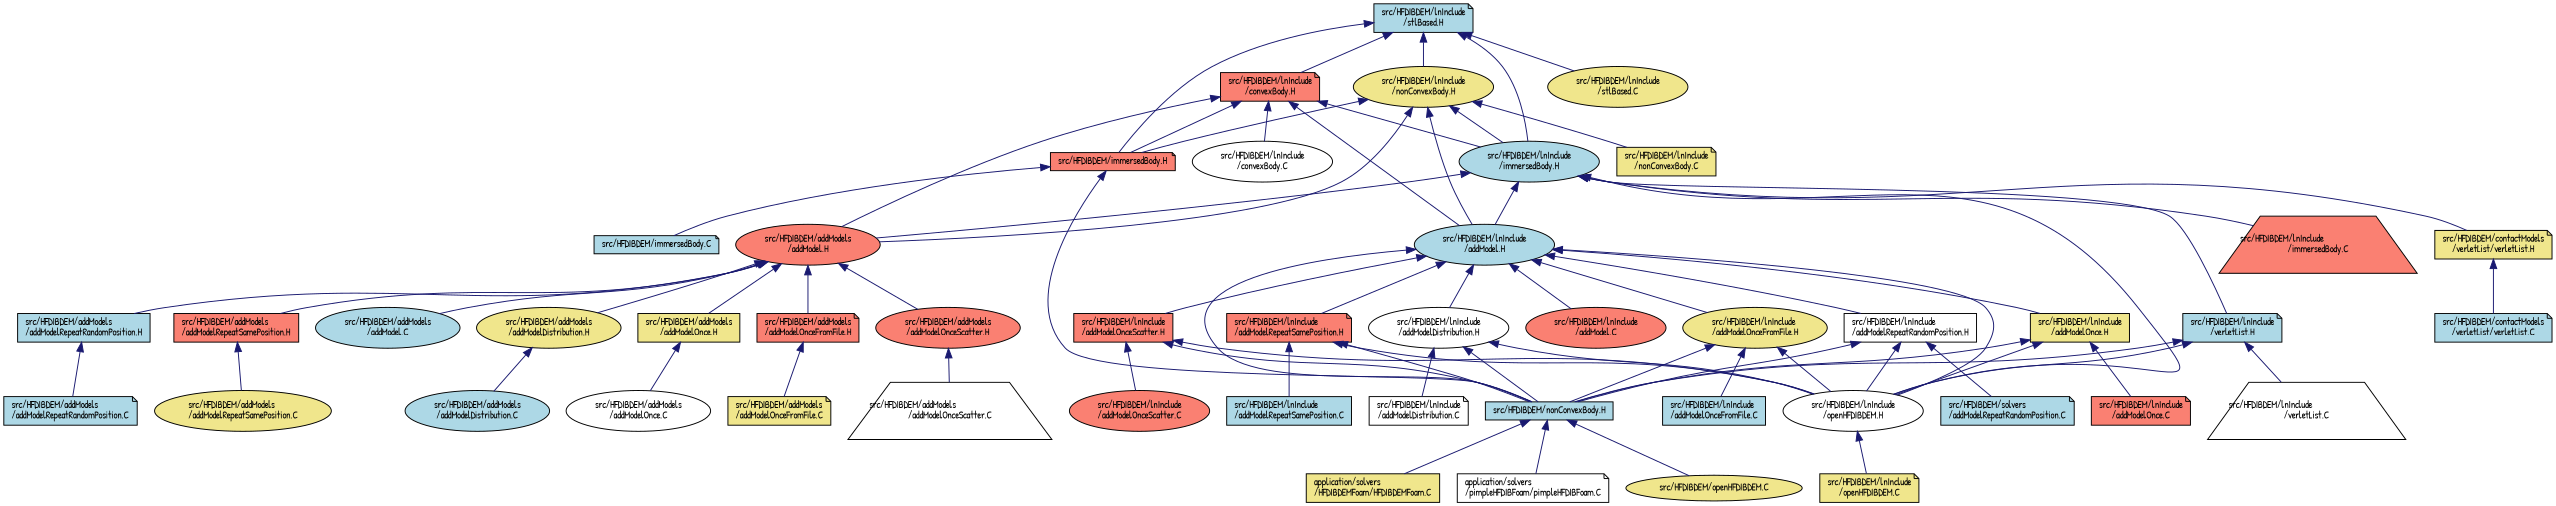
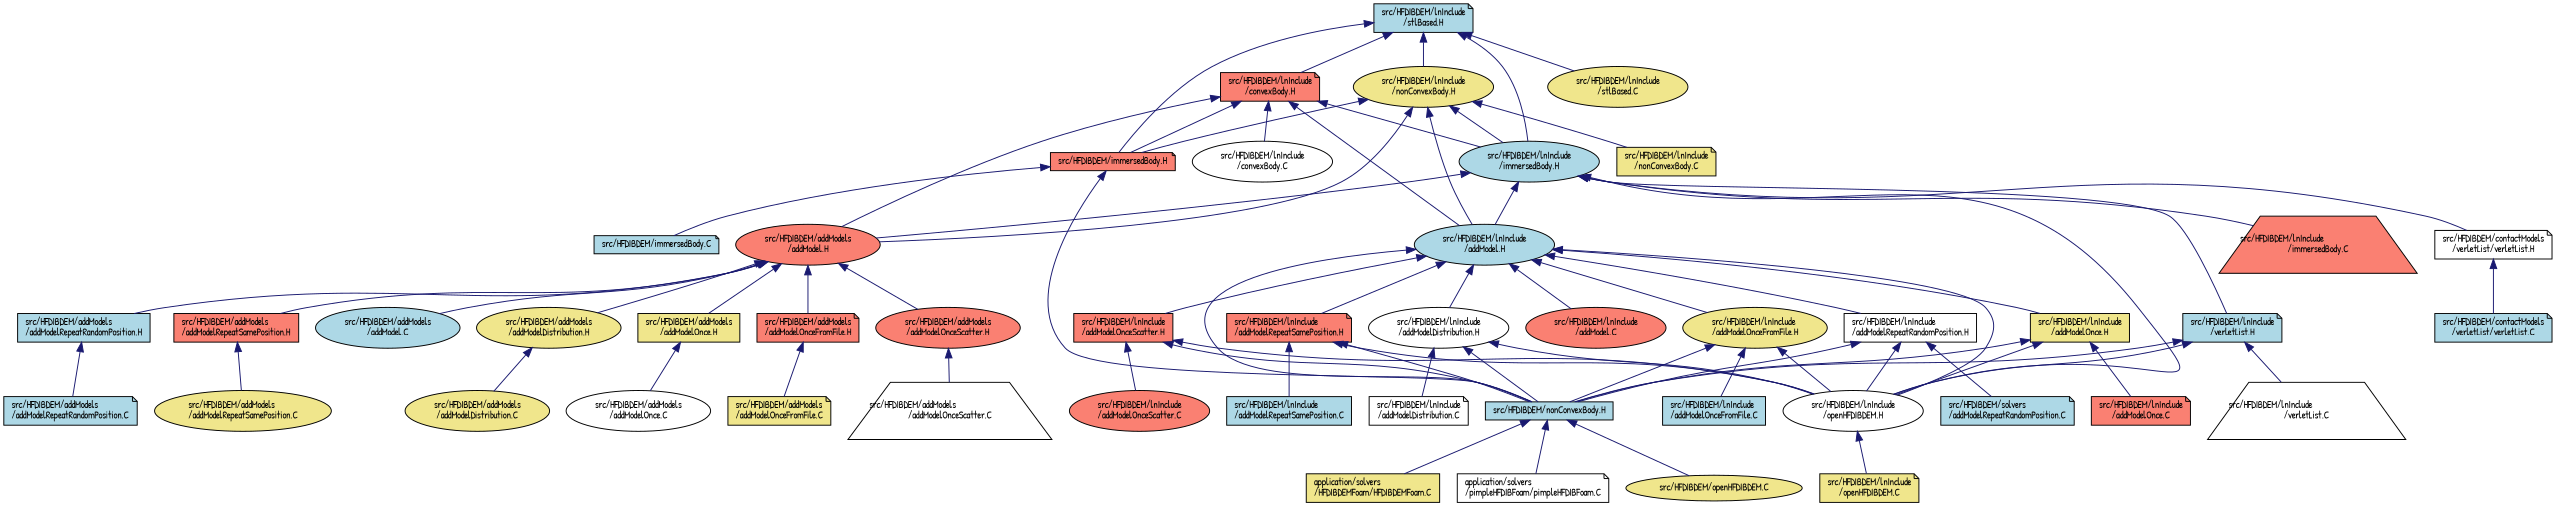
(2493, 245) -> (2493, 245)
(477, 411) -> (477, 411)
